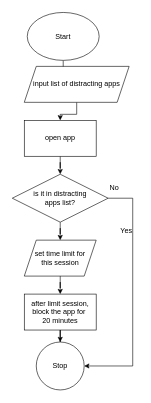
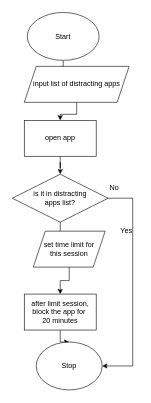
(60, 258) -> (69, 249)
(60, 366) -> (69, 366)
